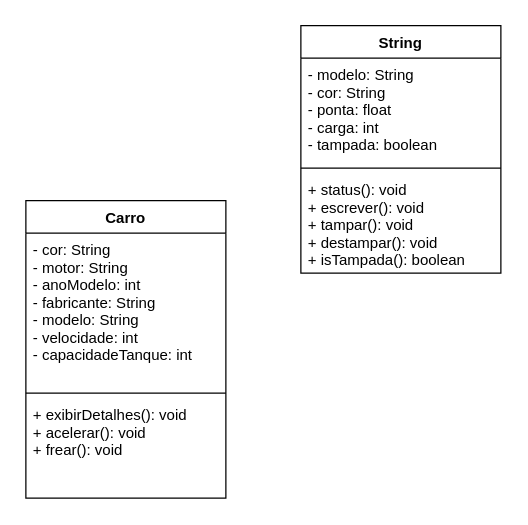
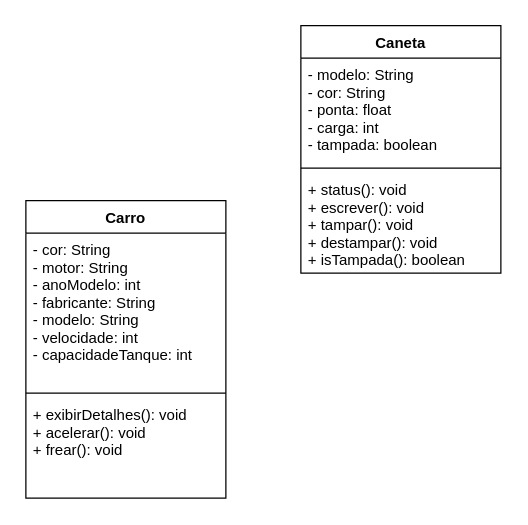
(400, 43) -> (400, 43)
